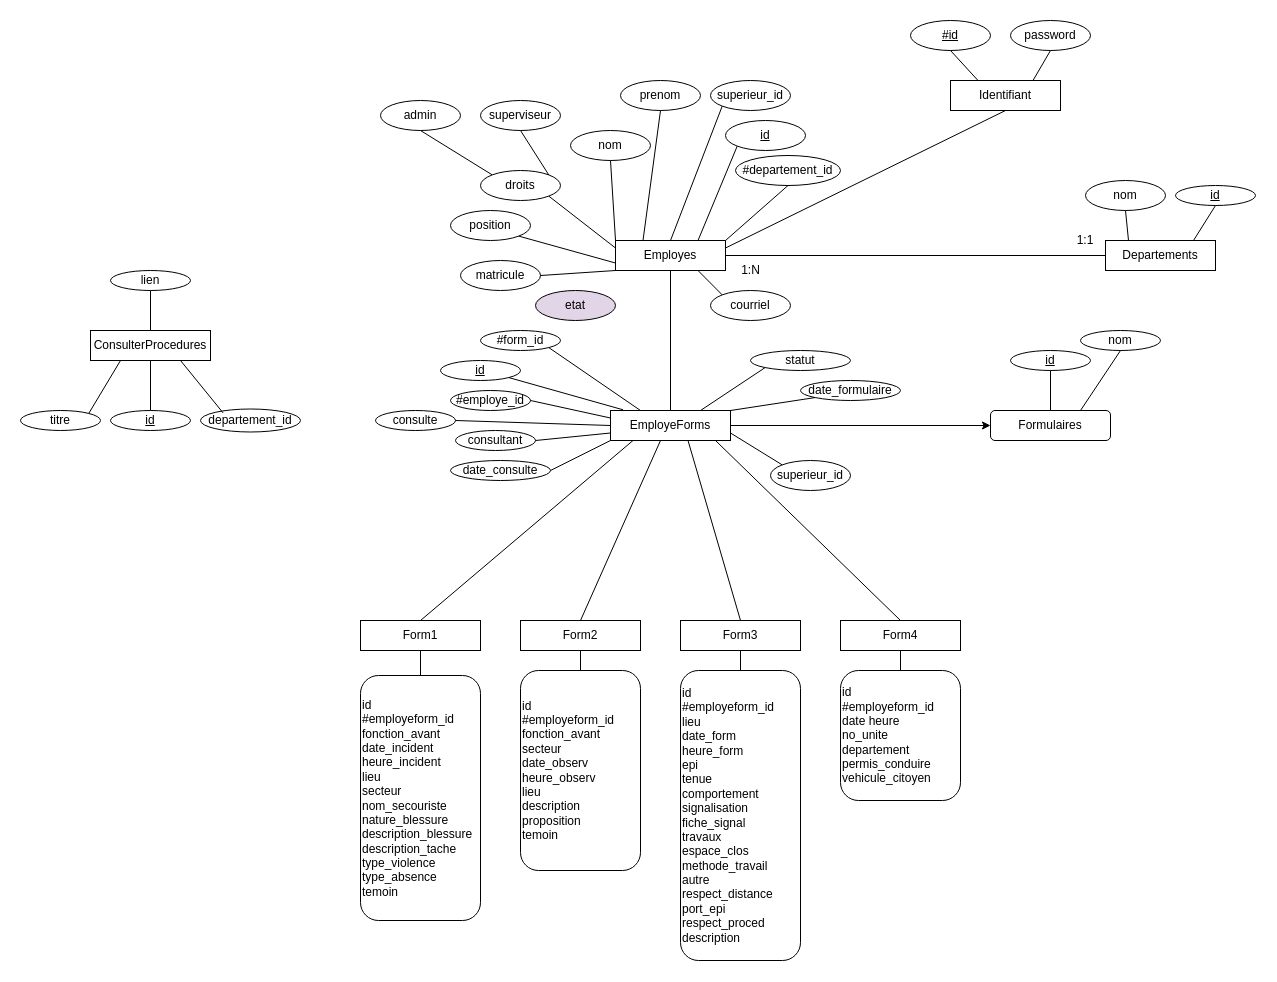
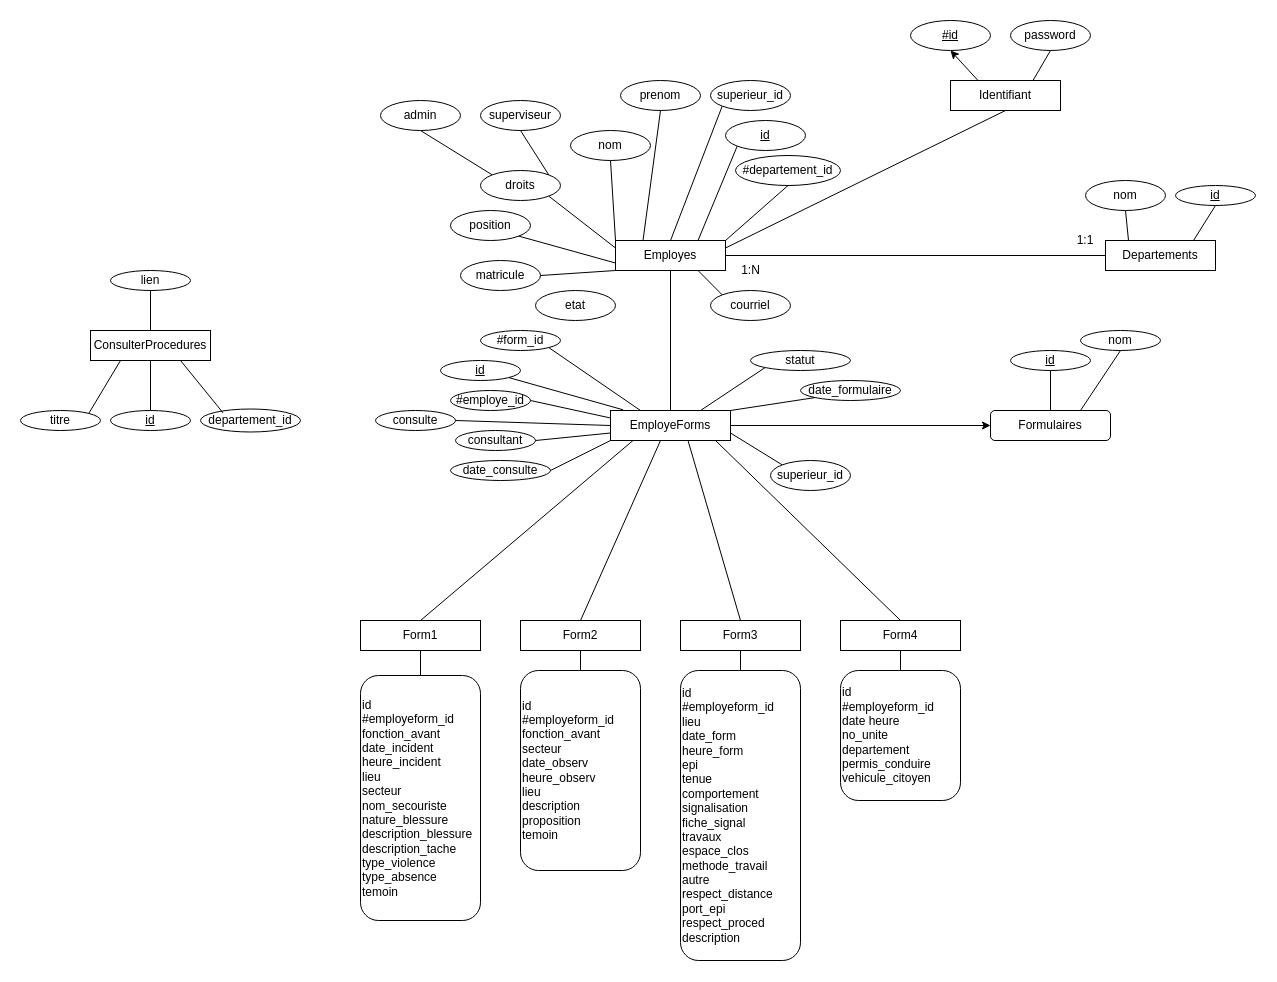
(953, 54) -> (955, 56)
(576, 306) -> (576, 306)
